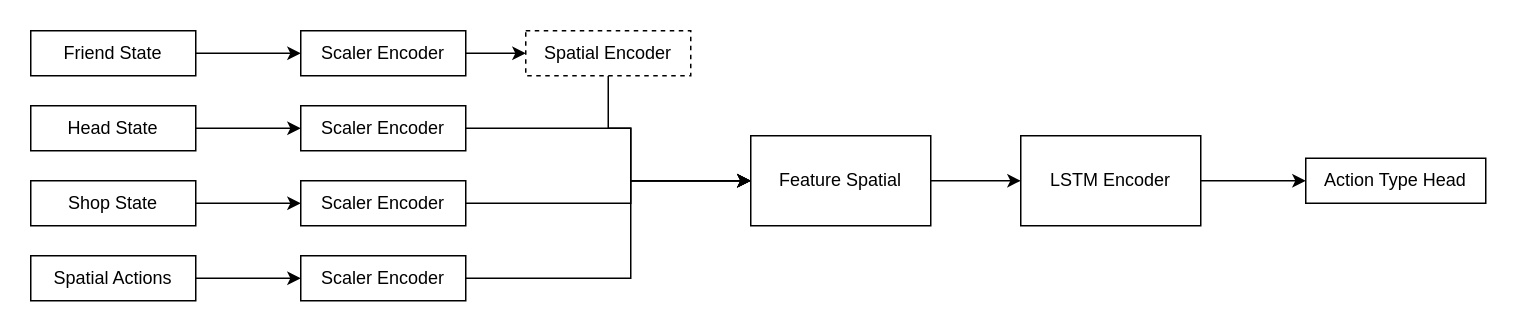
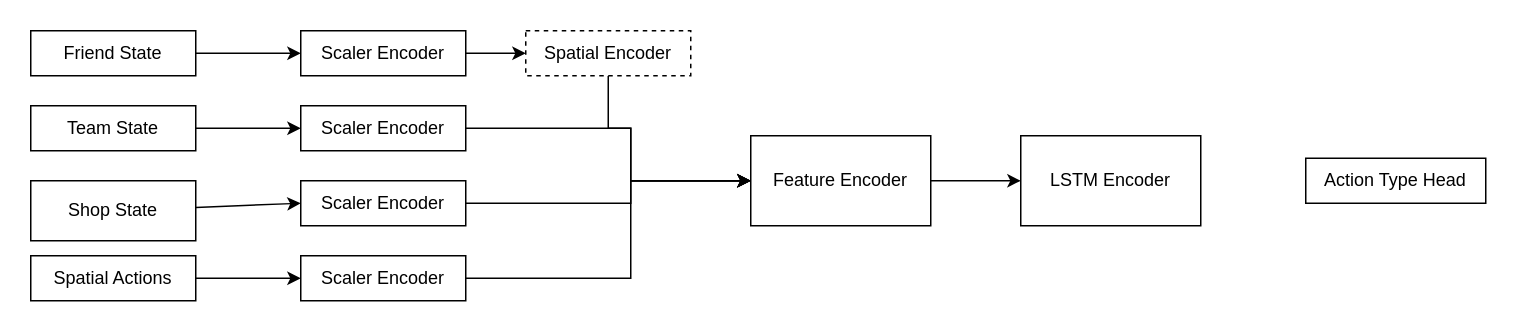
(113, 128) -> (113, 128)
(841, 181) -> (841, 181)
(1248, 181) -> none
(113, 203) -> (113, 211)
